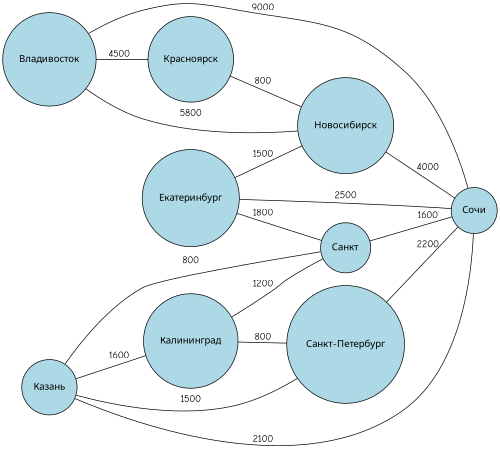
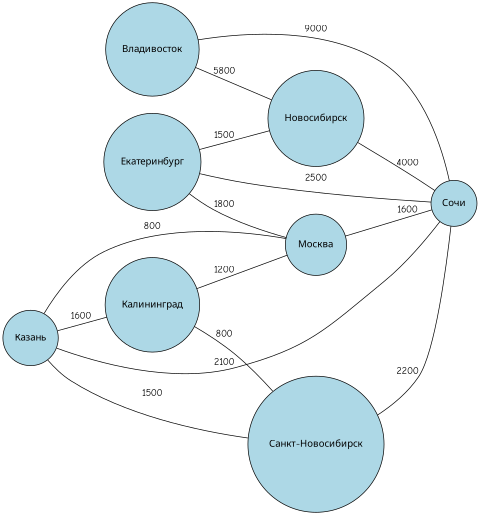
(191, 59) -> none
(346, 248) -> (316, 245)
(346, 344) -> (316, 444)
